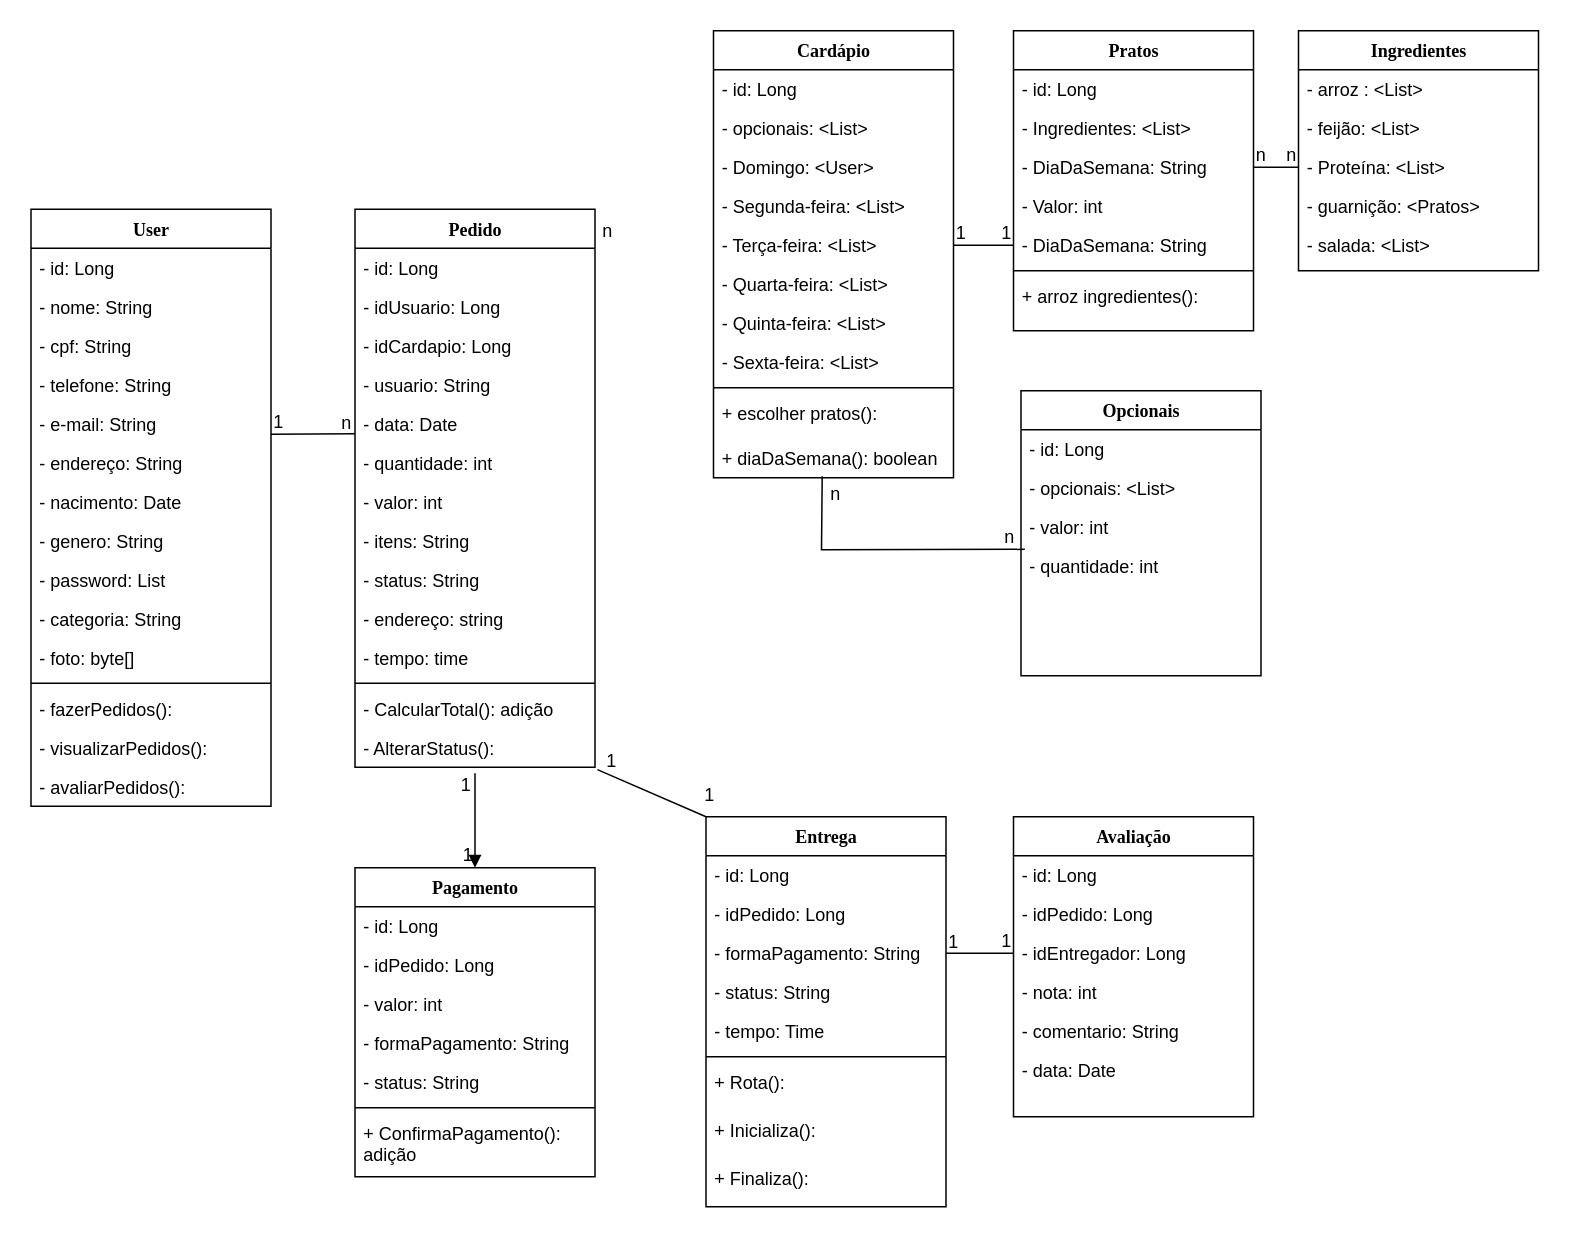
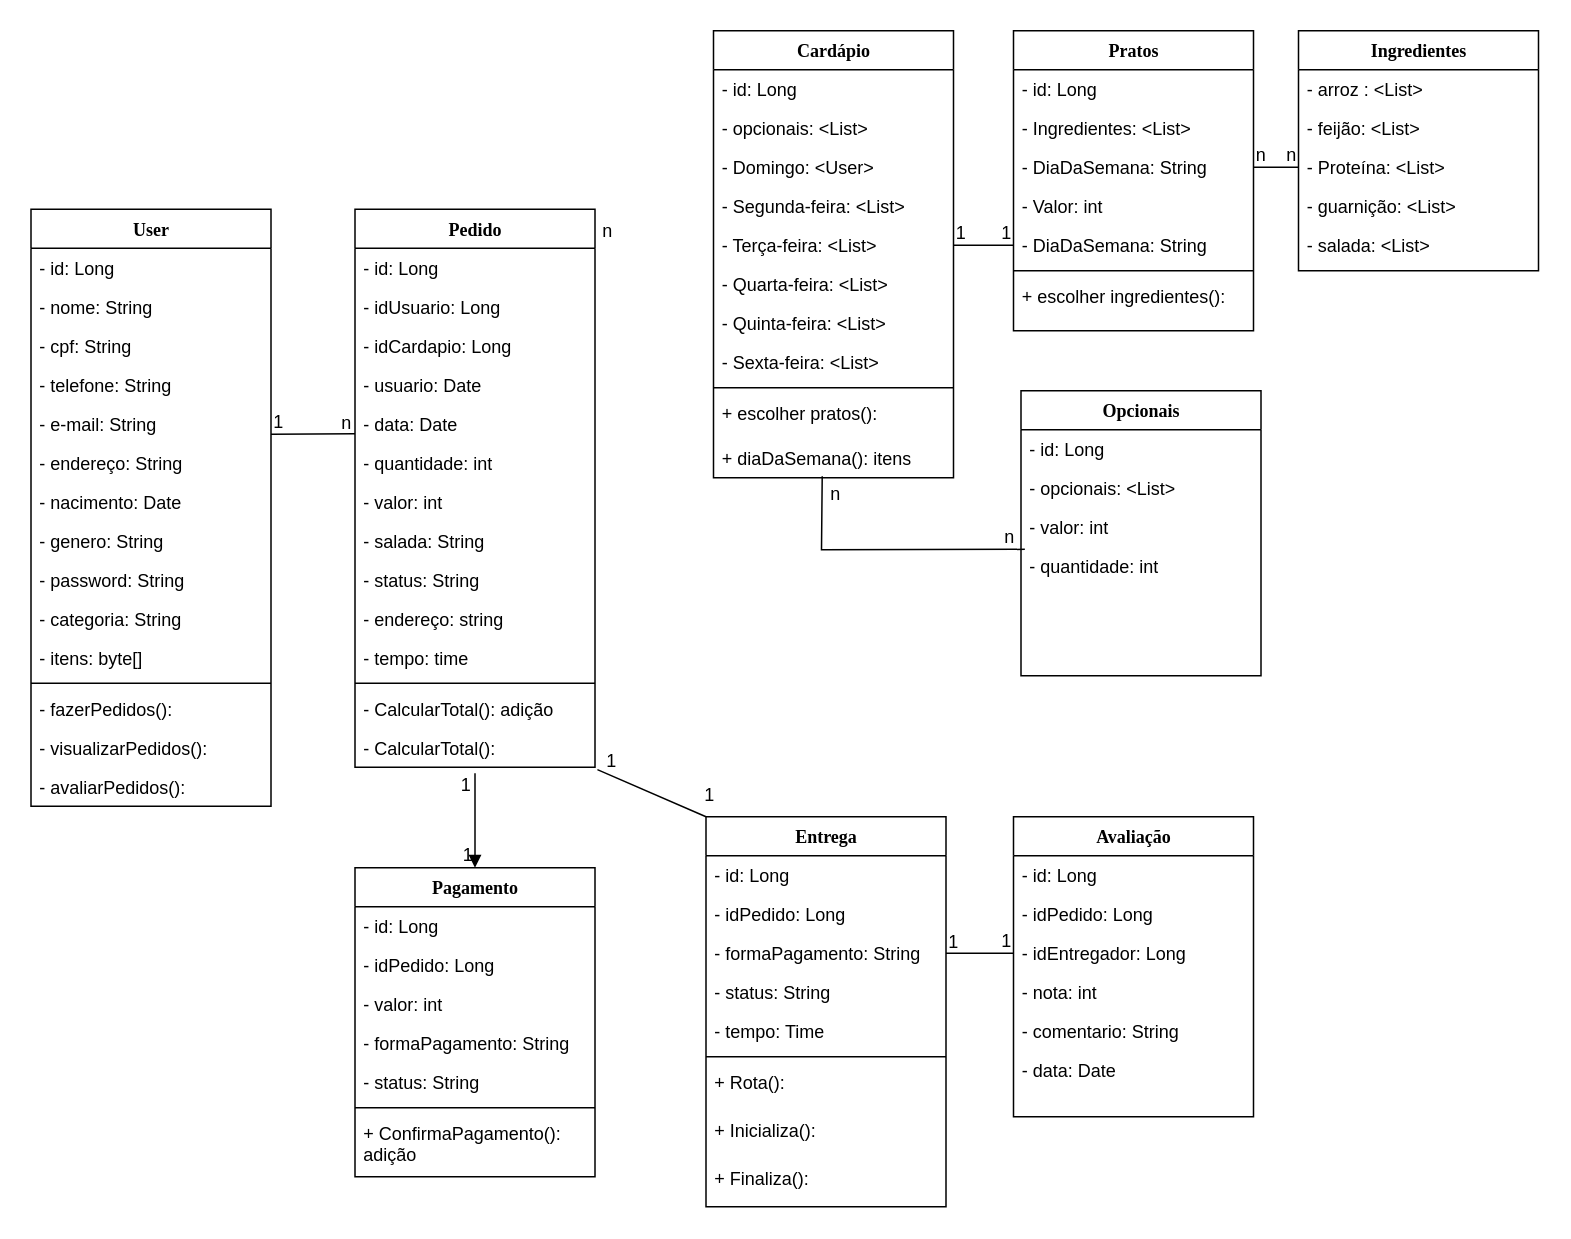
(1404, 208) -> (1391, 208)
(1126, 298) -> (1135, 309)
(438, 387) -> (430, 387)
(832, 460) -> (821, 460)
(428, 543) -> (433, 543)
(111, 582) -> (121, 582)
(103, 660) -> (106, 660)
(447, 750) -> (443, 750)
